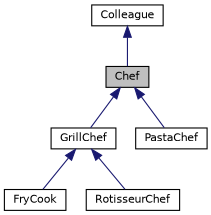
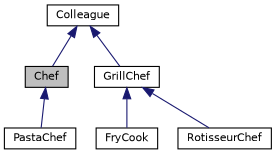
(102, 112) -> (108, 51)
